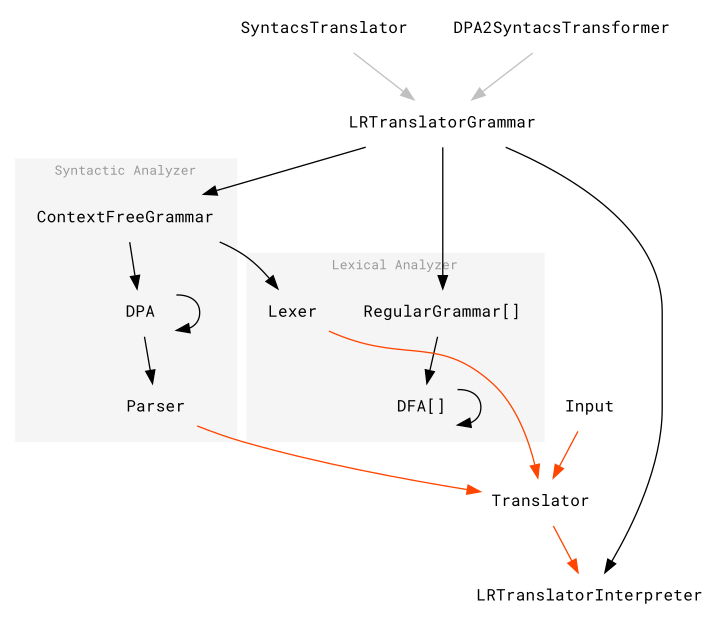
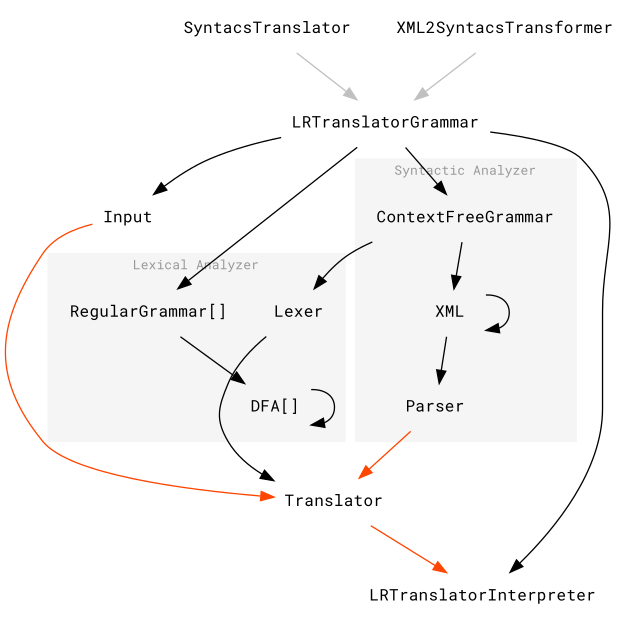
(562, 29) -> (505, 29)
none -> (220, 155)
(141, 313) -> (450, 313)
(459, 361) -> (220, 406)
